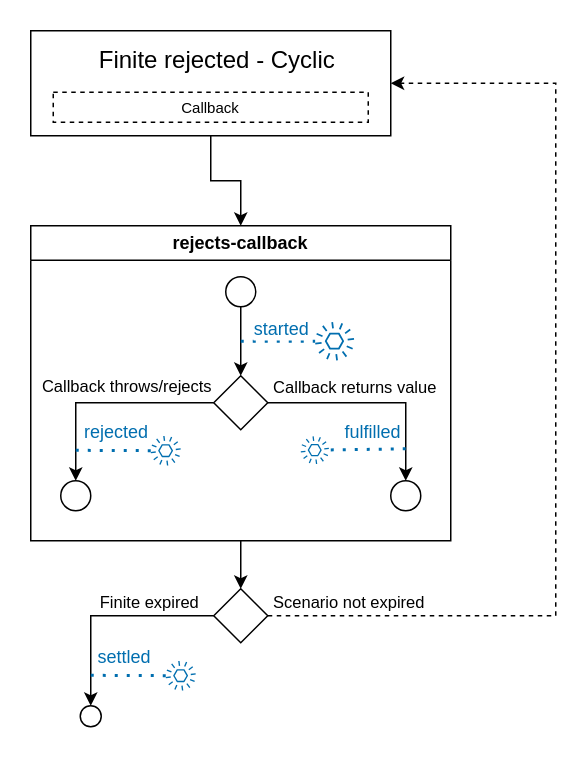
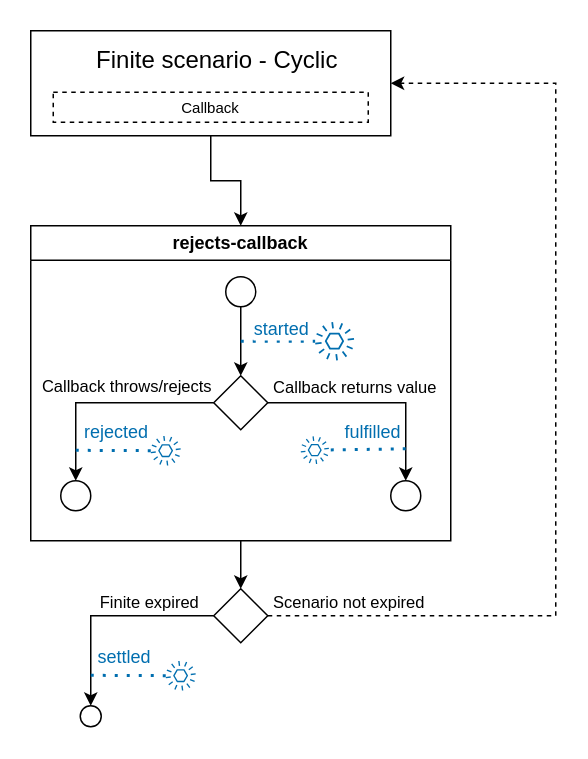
(218, 59) -> (218, 59)
